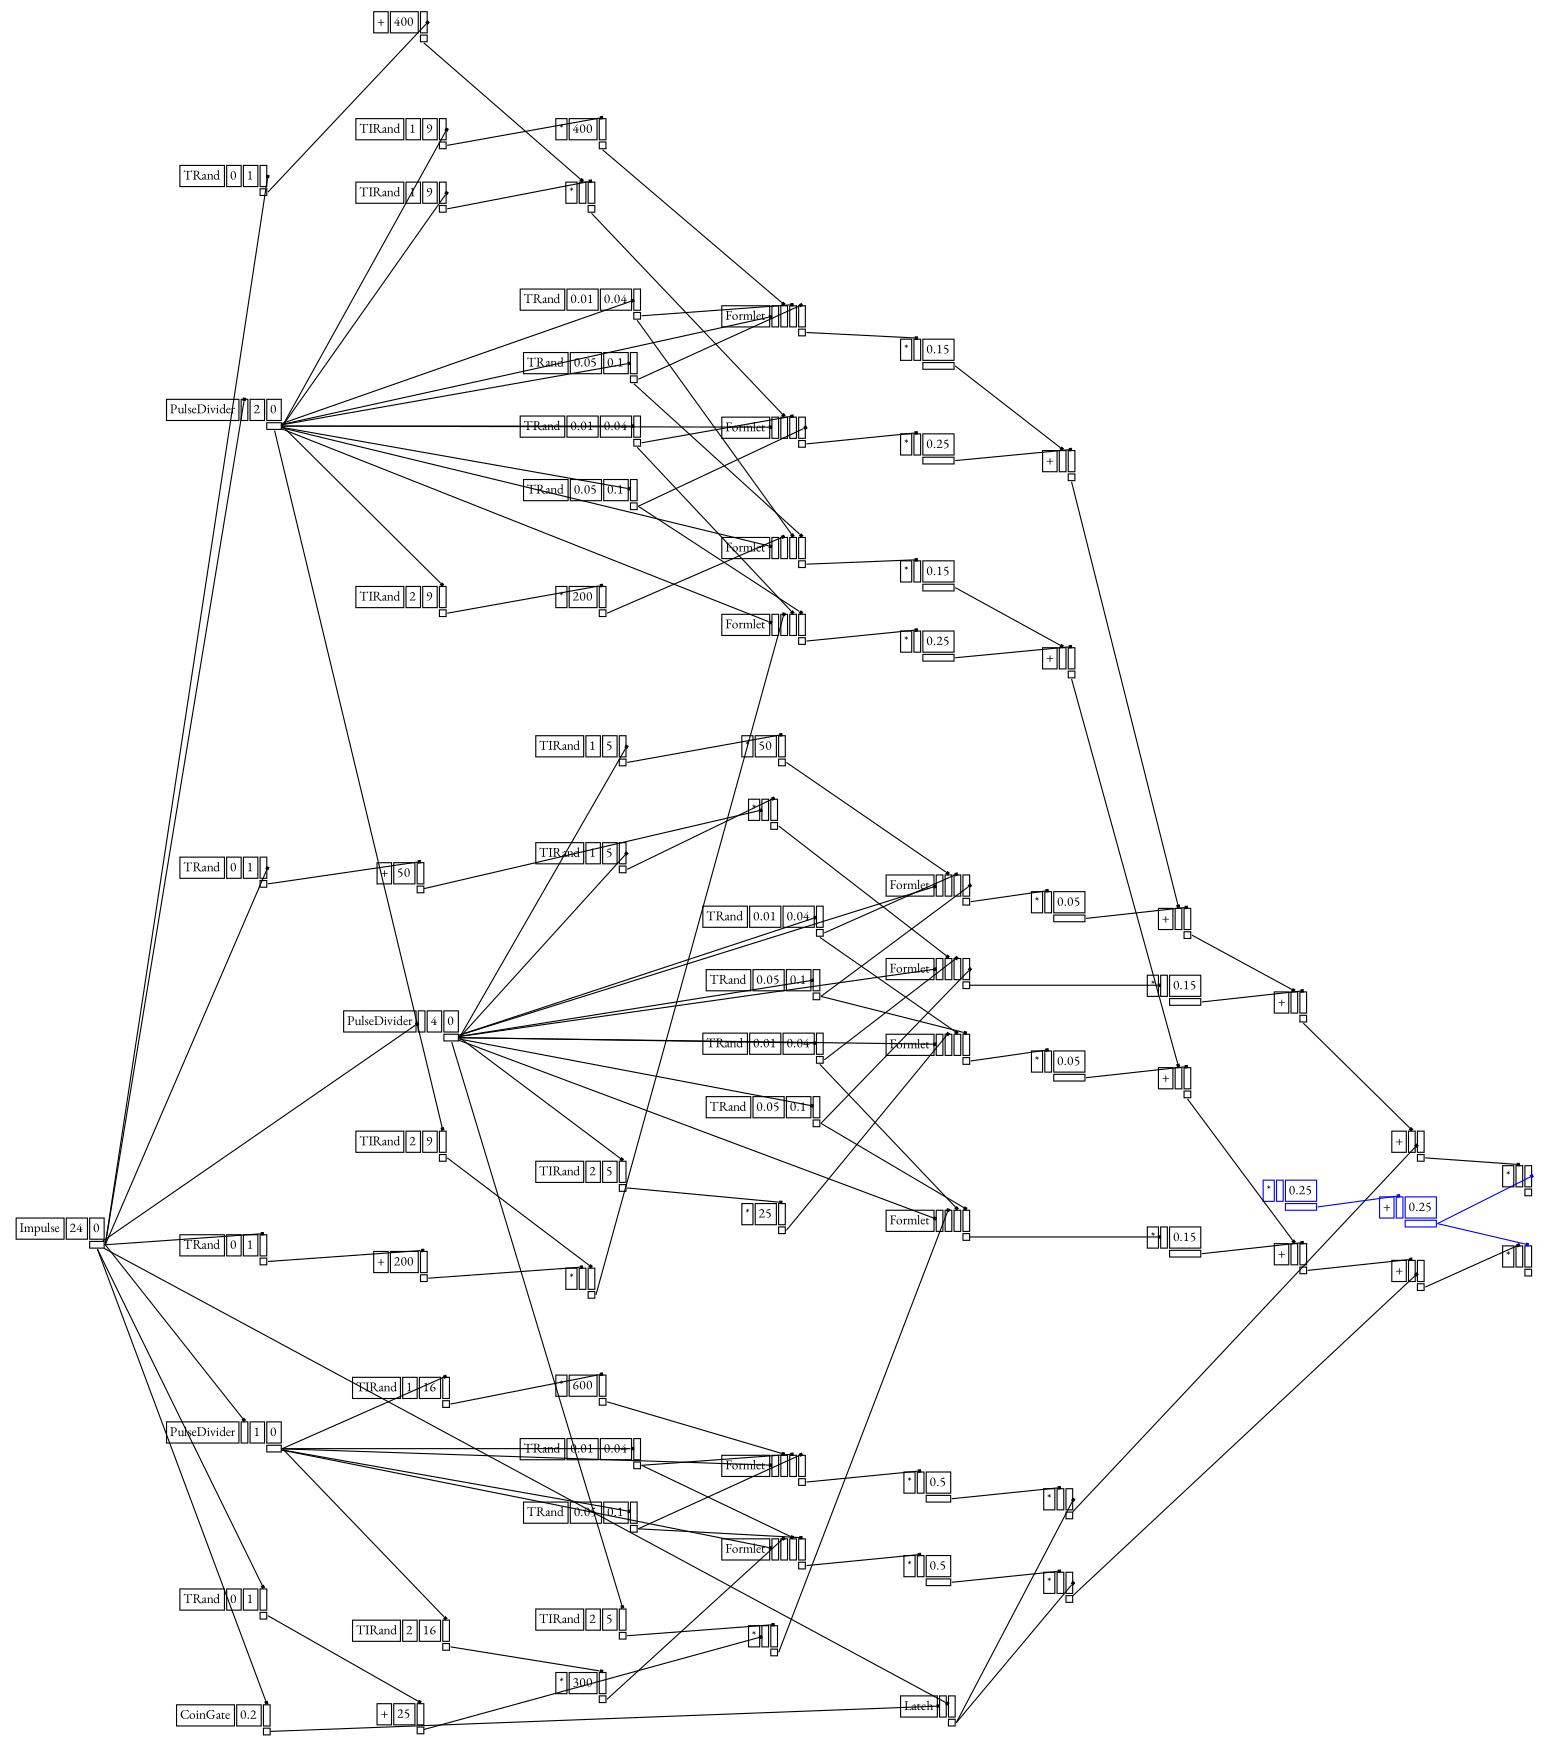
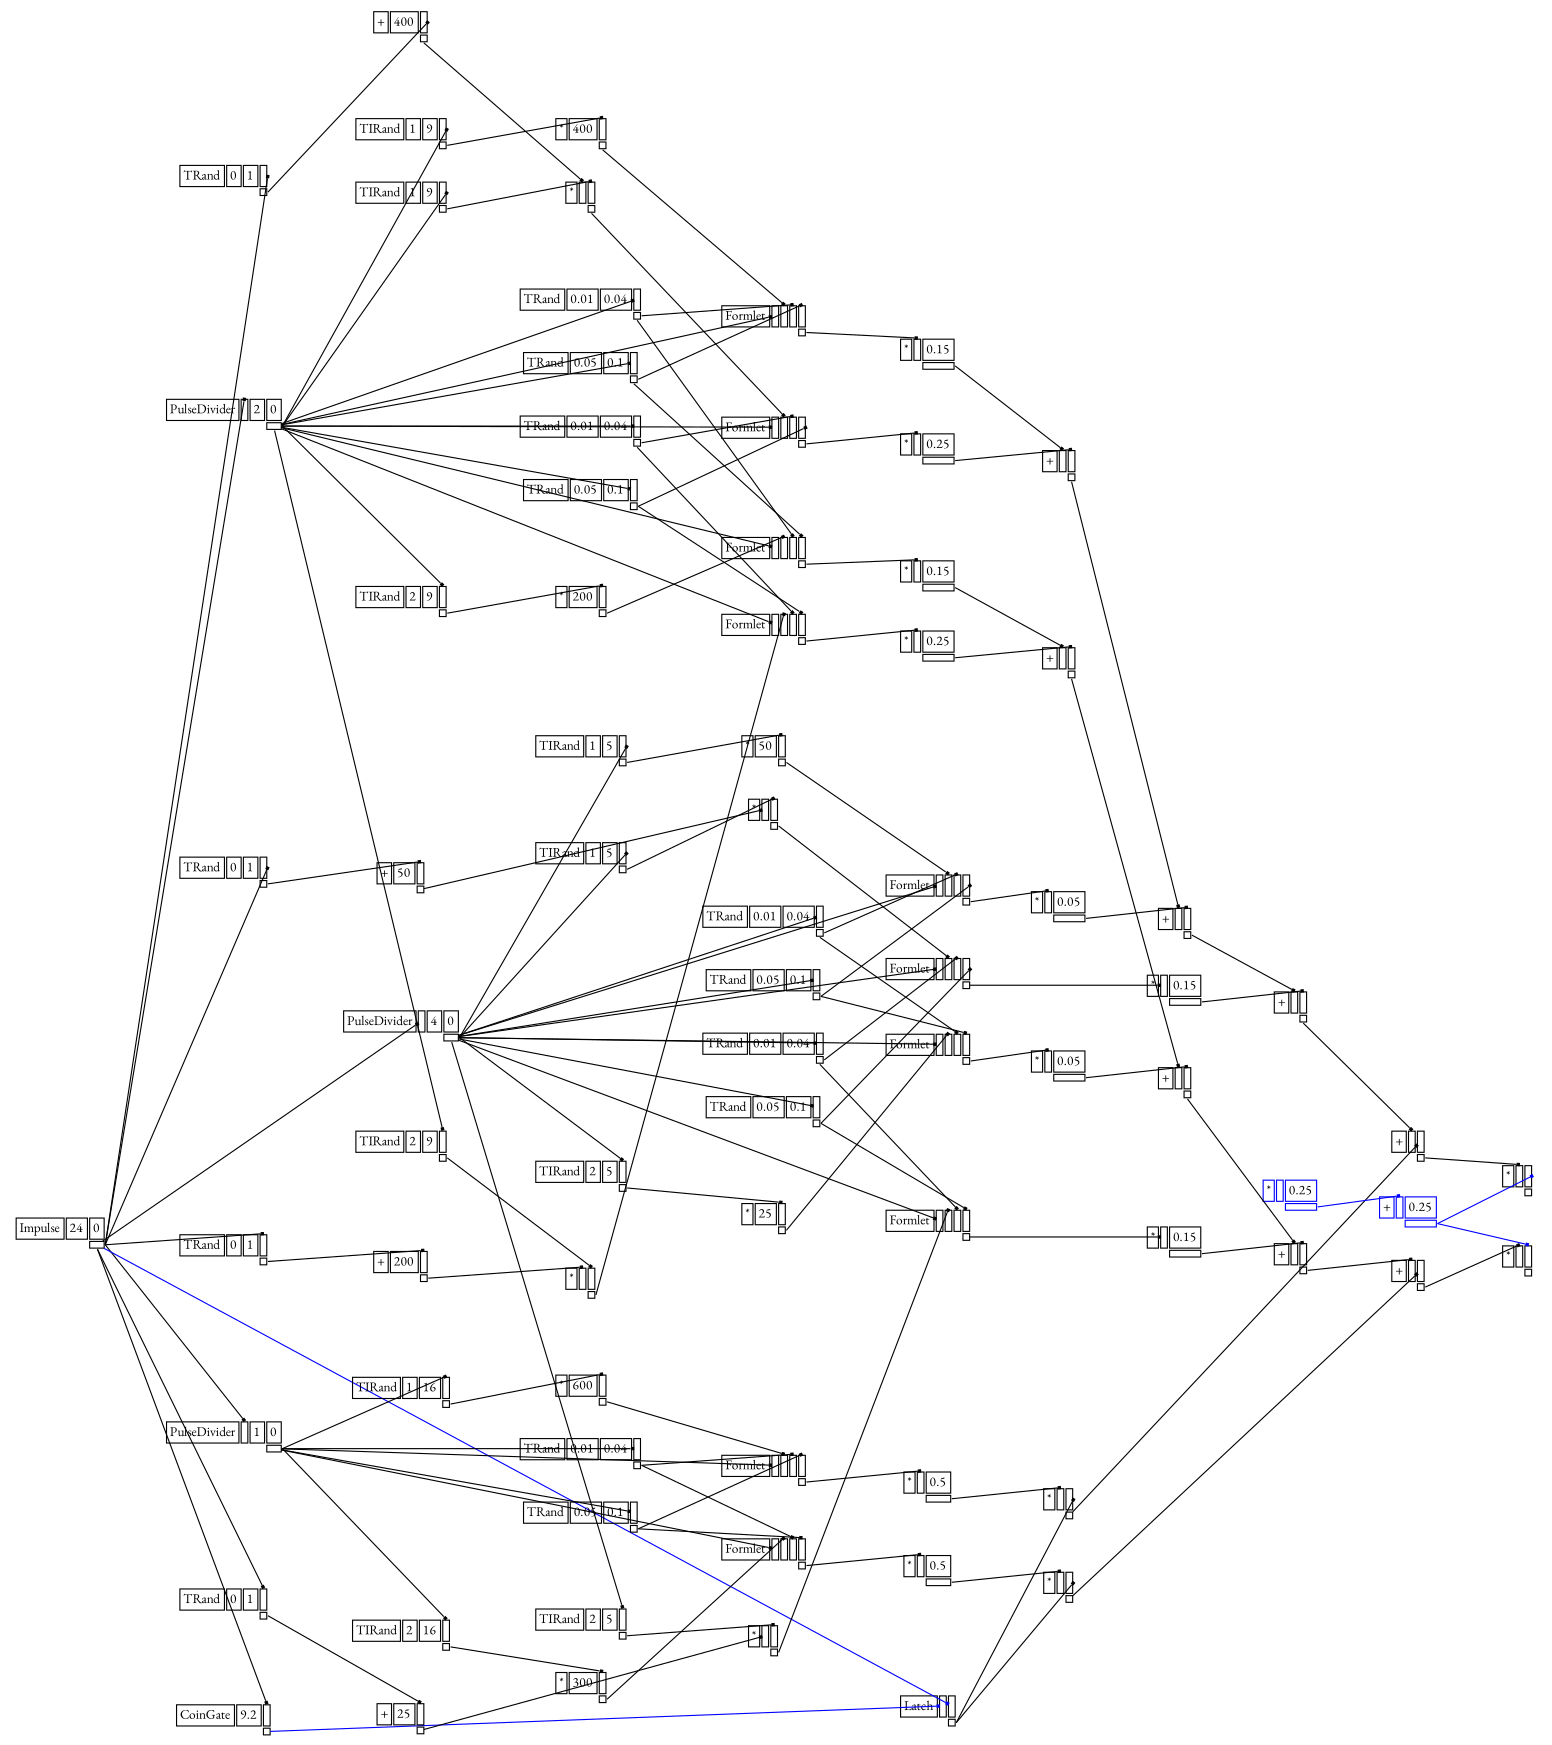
(525, 1475) -> (525, 1475)
(249, 1715) -> (249, 1715)
(603, 1719) -> (603, 1719)
